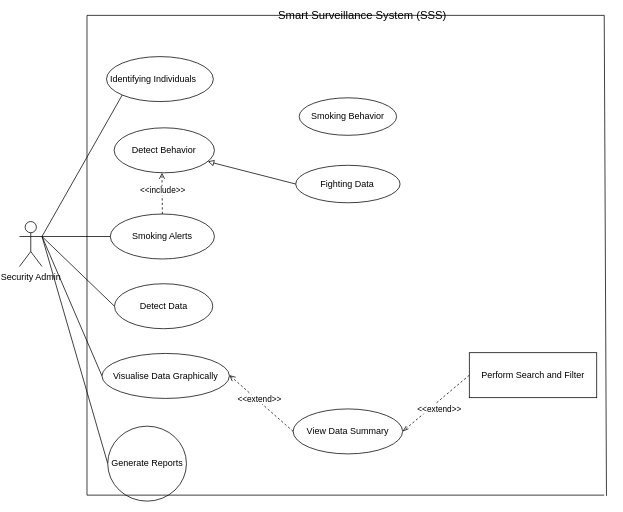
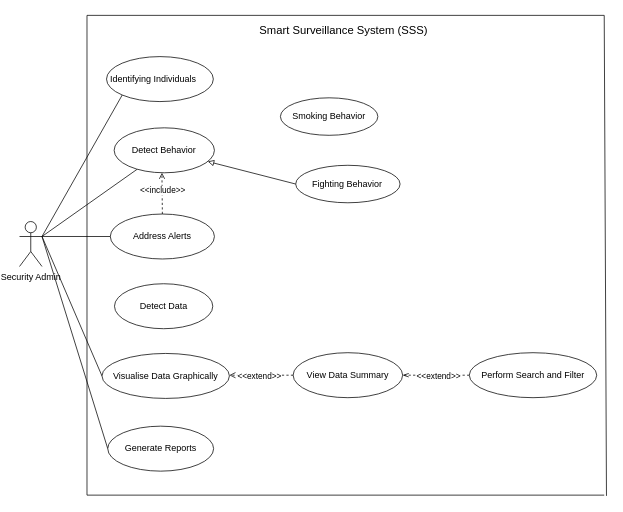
(362, 15) -> (343, 30)
(348, 117) -> (329, 117)
(347, 184) -> (347, 184)
(162, 237) -> (162, 237)
(79, 272) -> (91, 202)
(533, 375) -> (533, 375)
(348, 432) -> (348, 375)
(147, 464) -> (160, 449)
